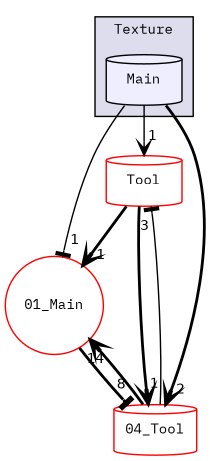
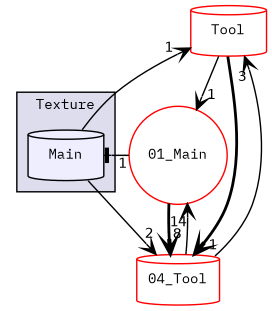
(86, 174) -> (124, 155)
(109, 230) -> (210, 76)
(204, 246) -> (117, 212)
(159, 309) -> (260, 169)
(101, 374) -> (169, 222)
(122, 377) -> (187, 236)
